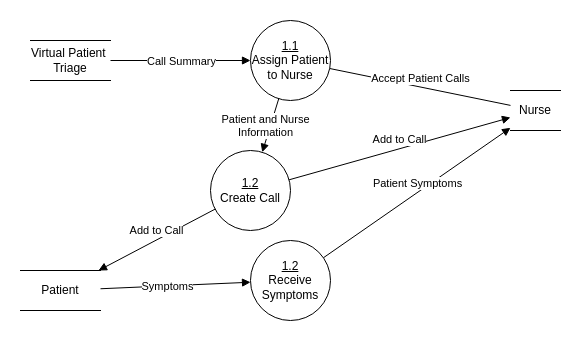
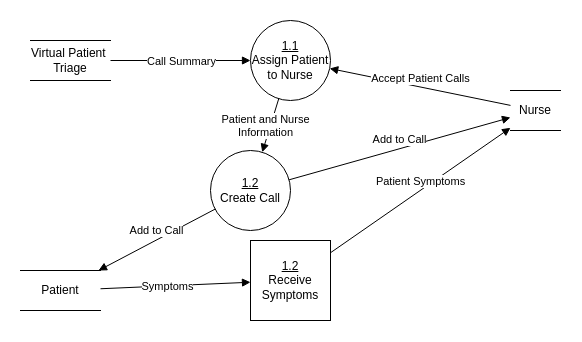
(335, 70) -> (339, 70)
(291, 281) -> (291, 281)
